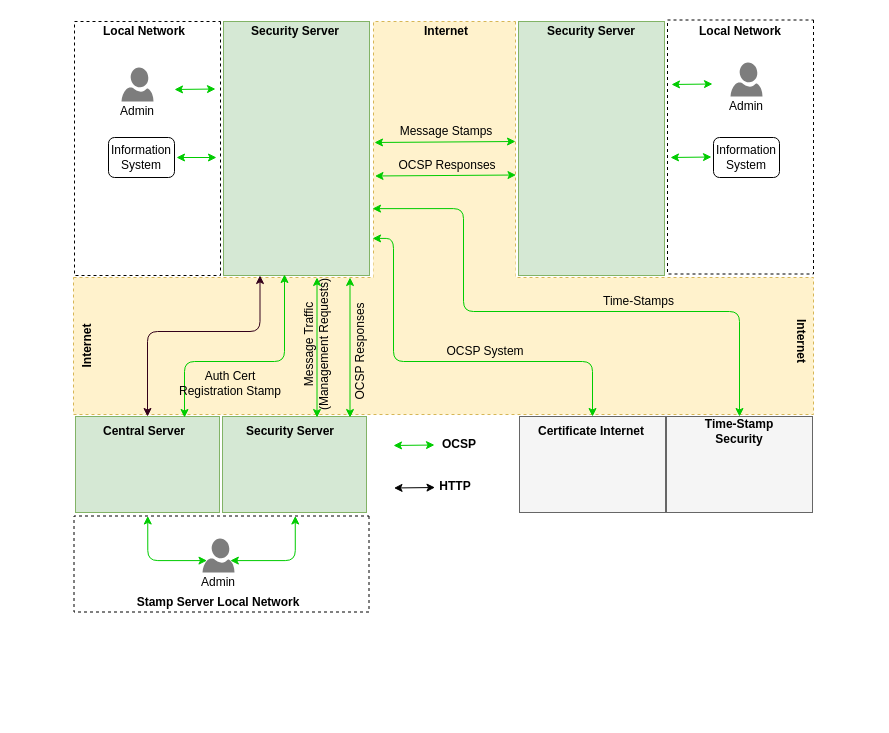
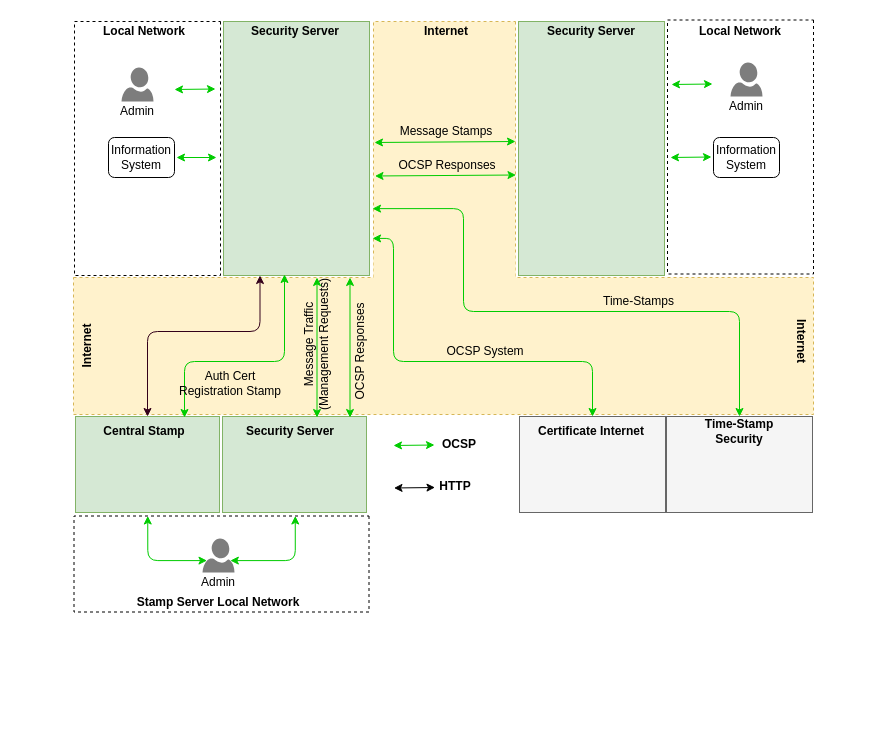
(145, 432) -> (145, 432)
